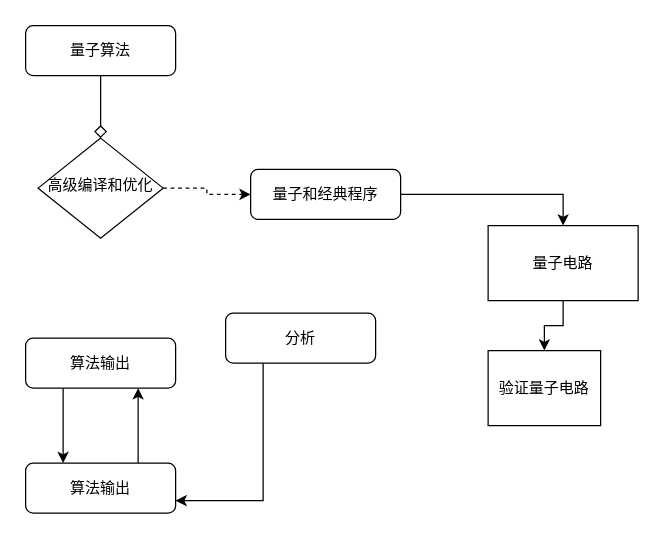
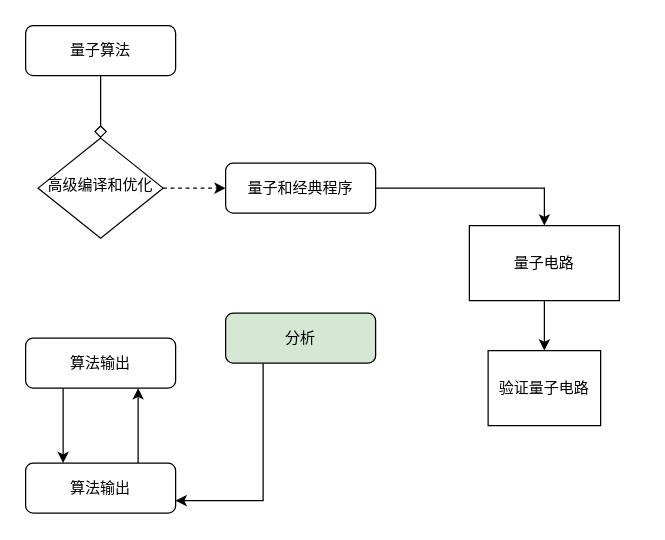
(326, 194) -> (301, 188)
(563, 263) -> (544, 263)
(301, 338) -> (301, 338)
